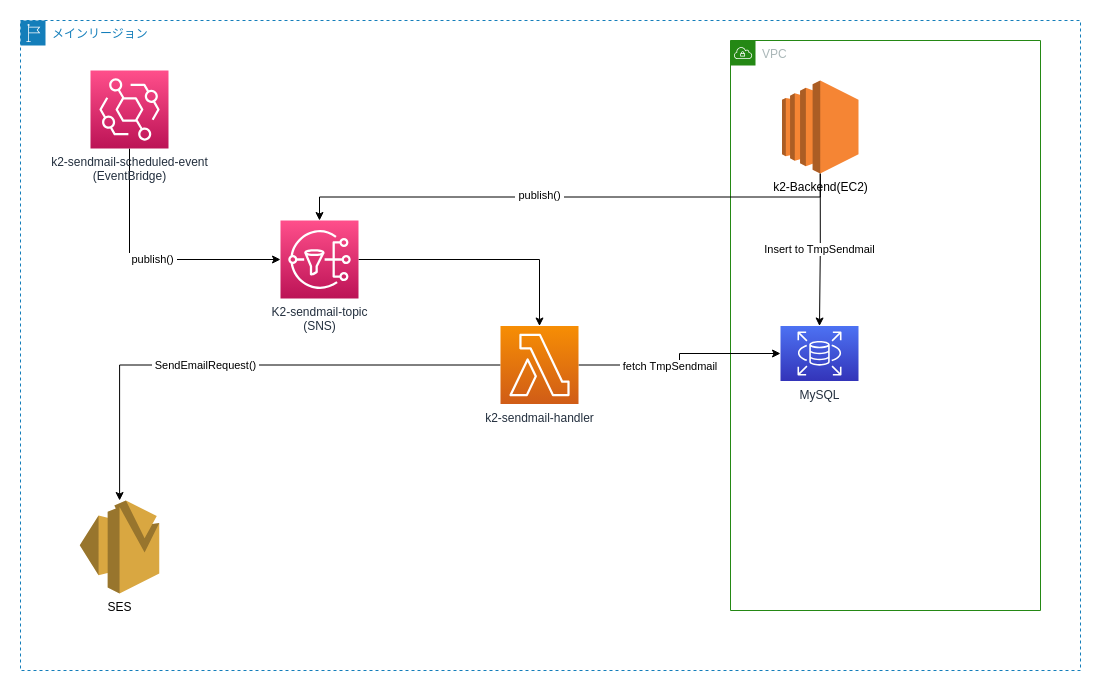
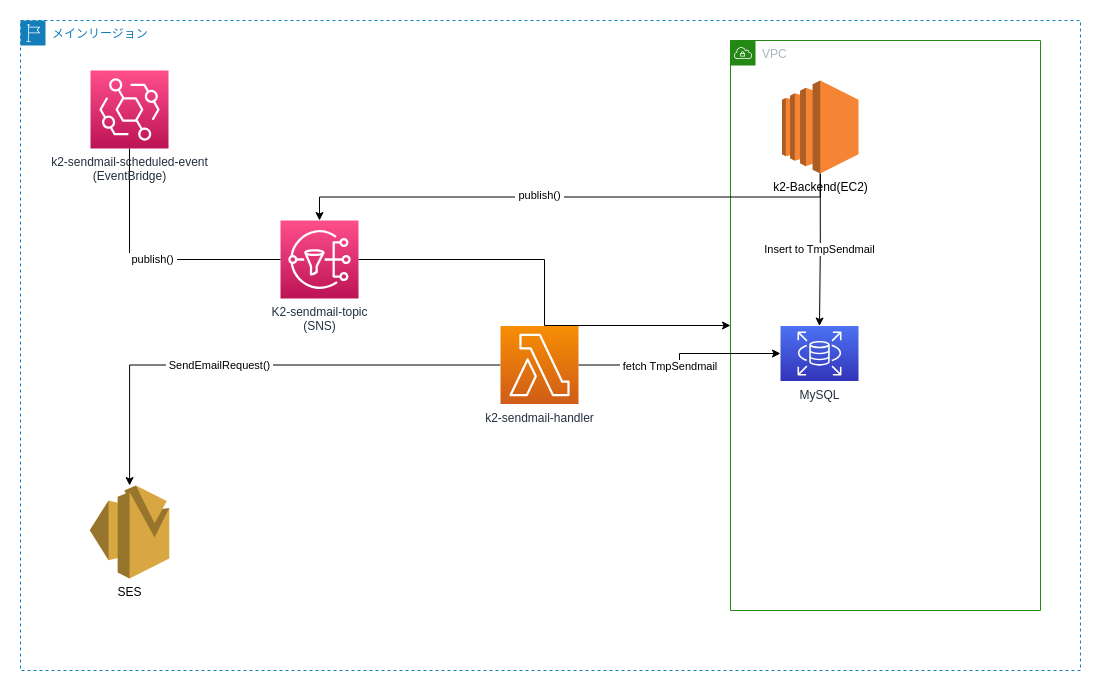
(272, 260) -> (274, 260)
(540, 289) -> (598, 326)
(120, 547) -> (130, 532)
